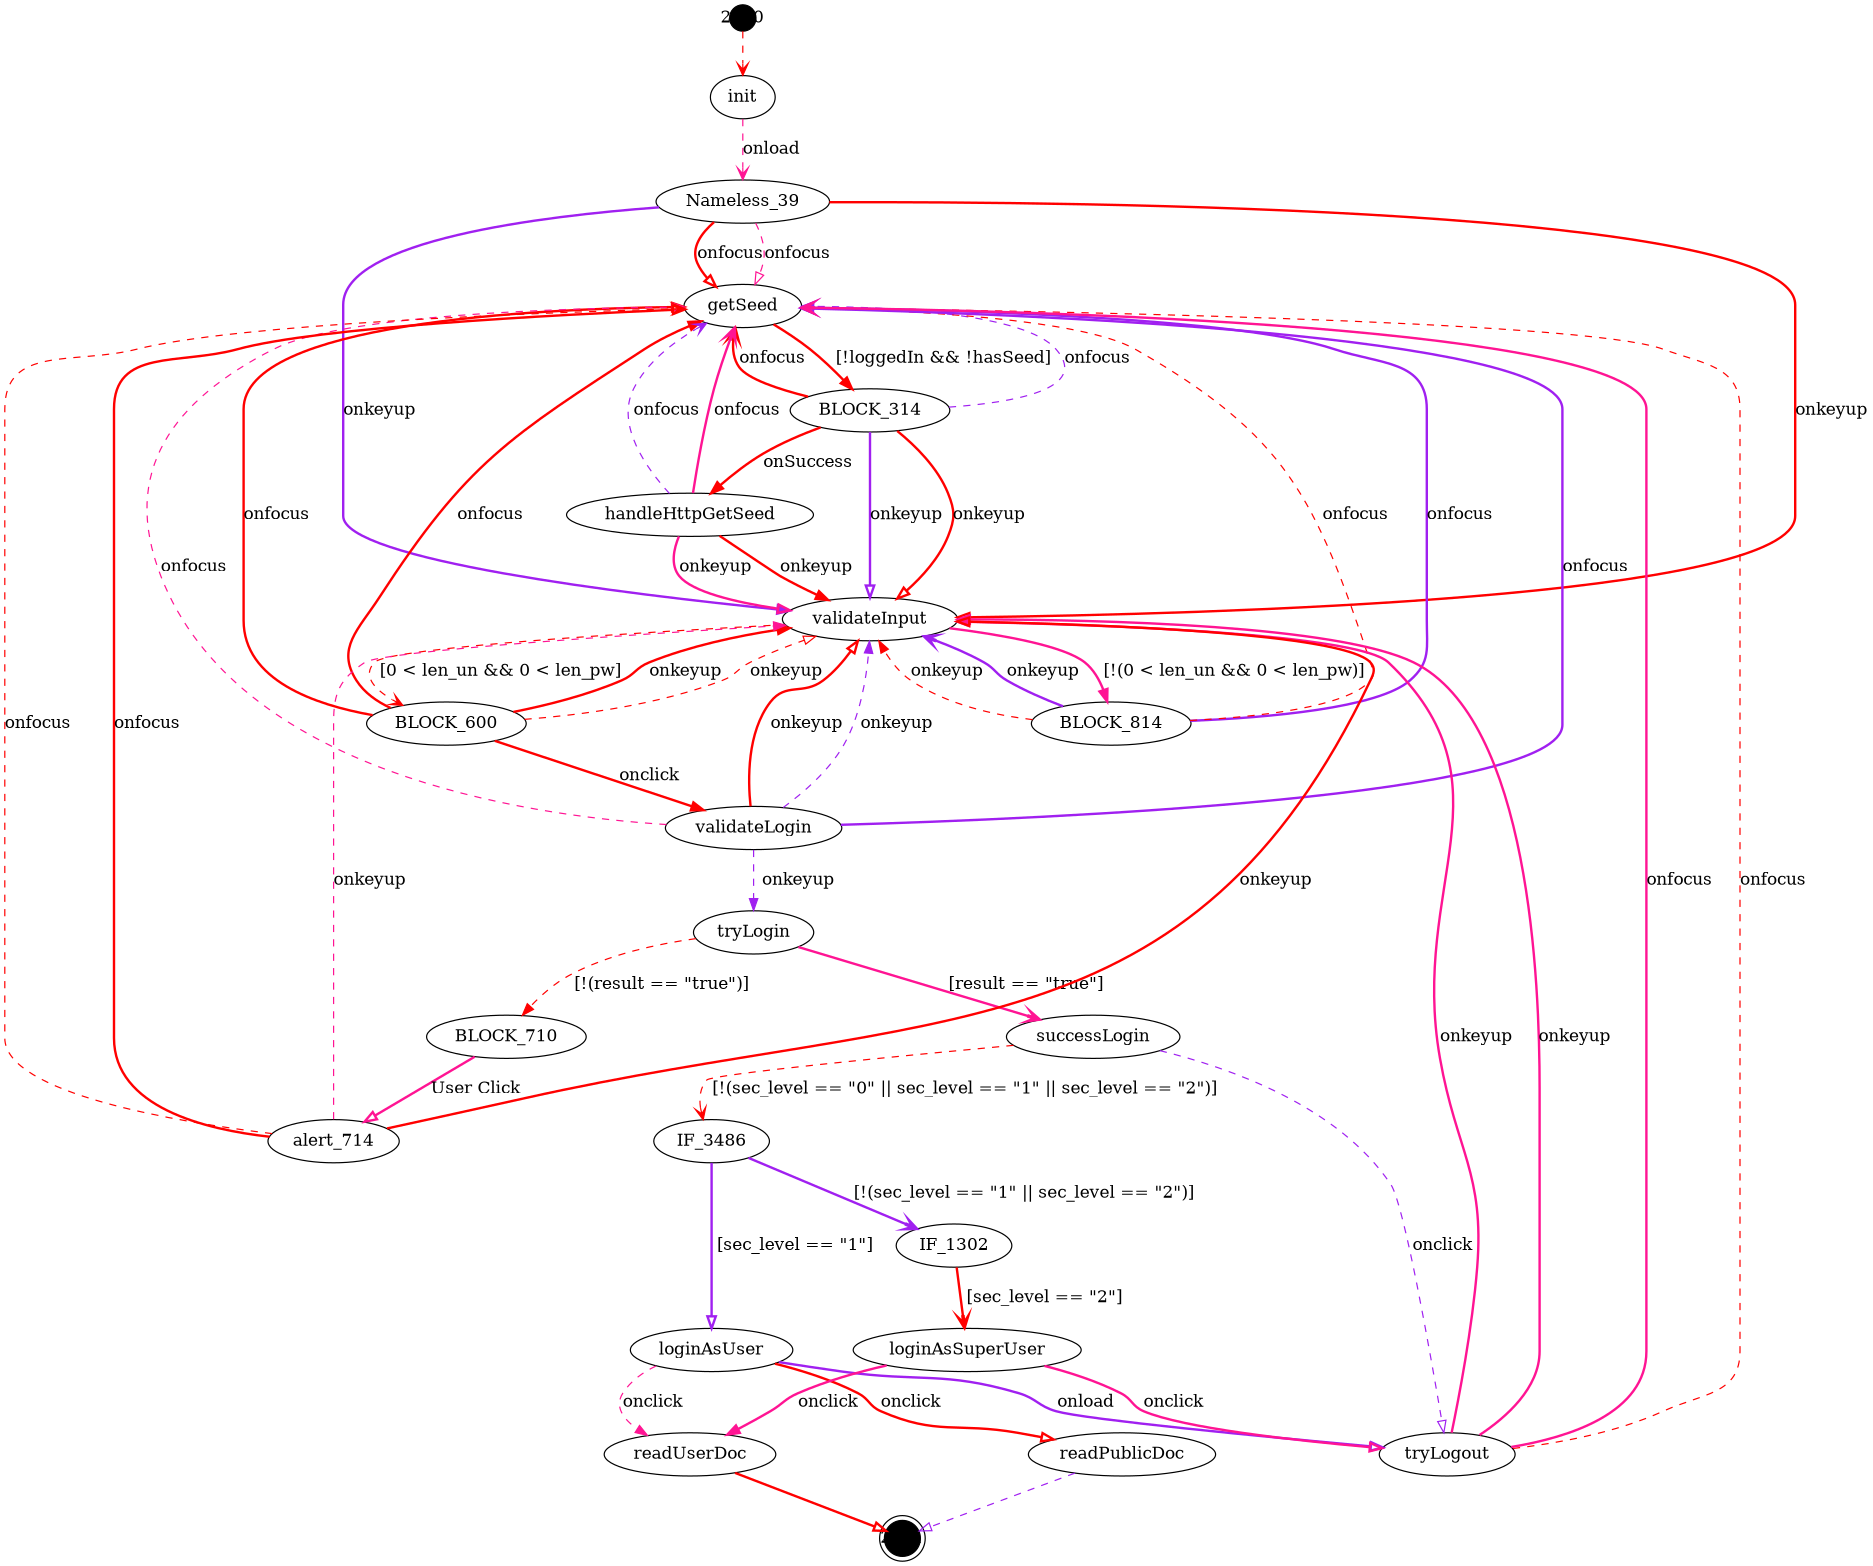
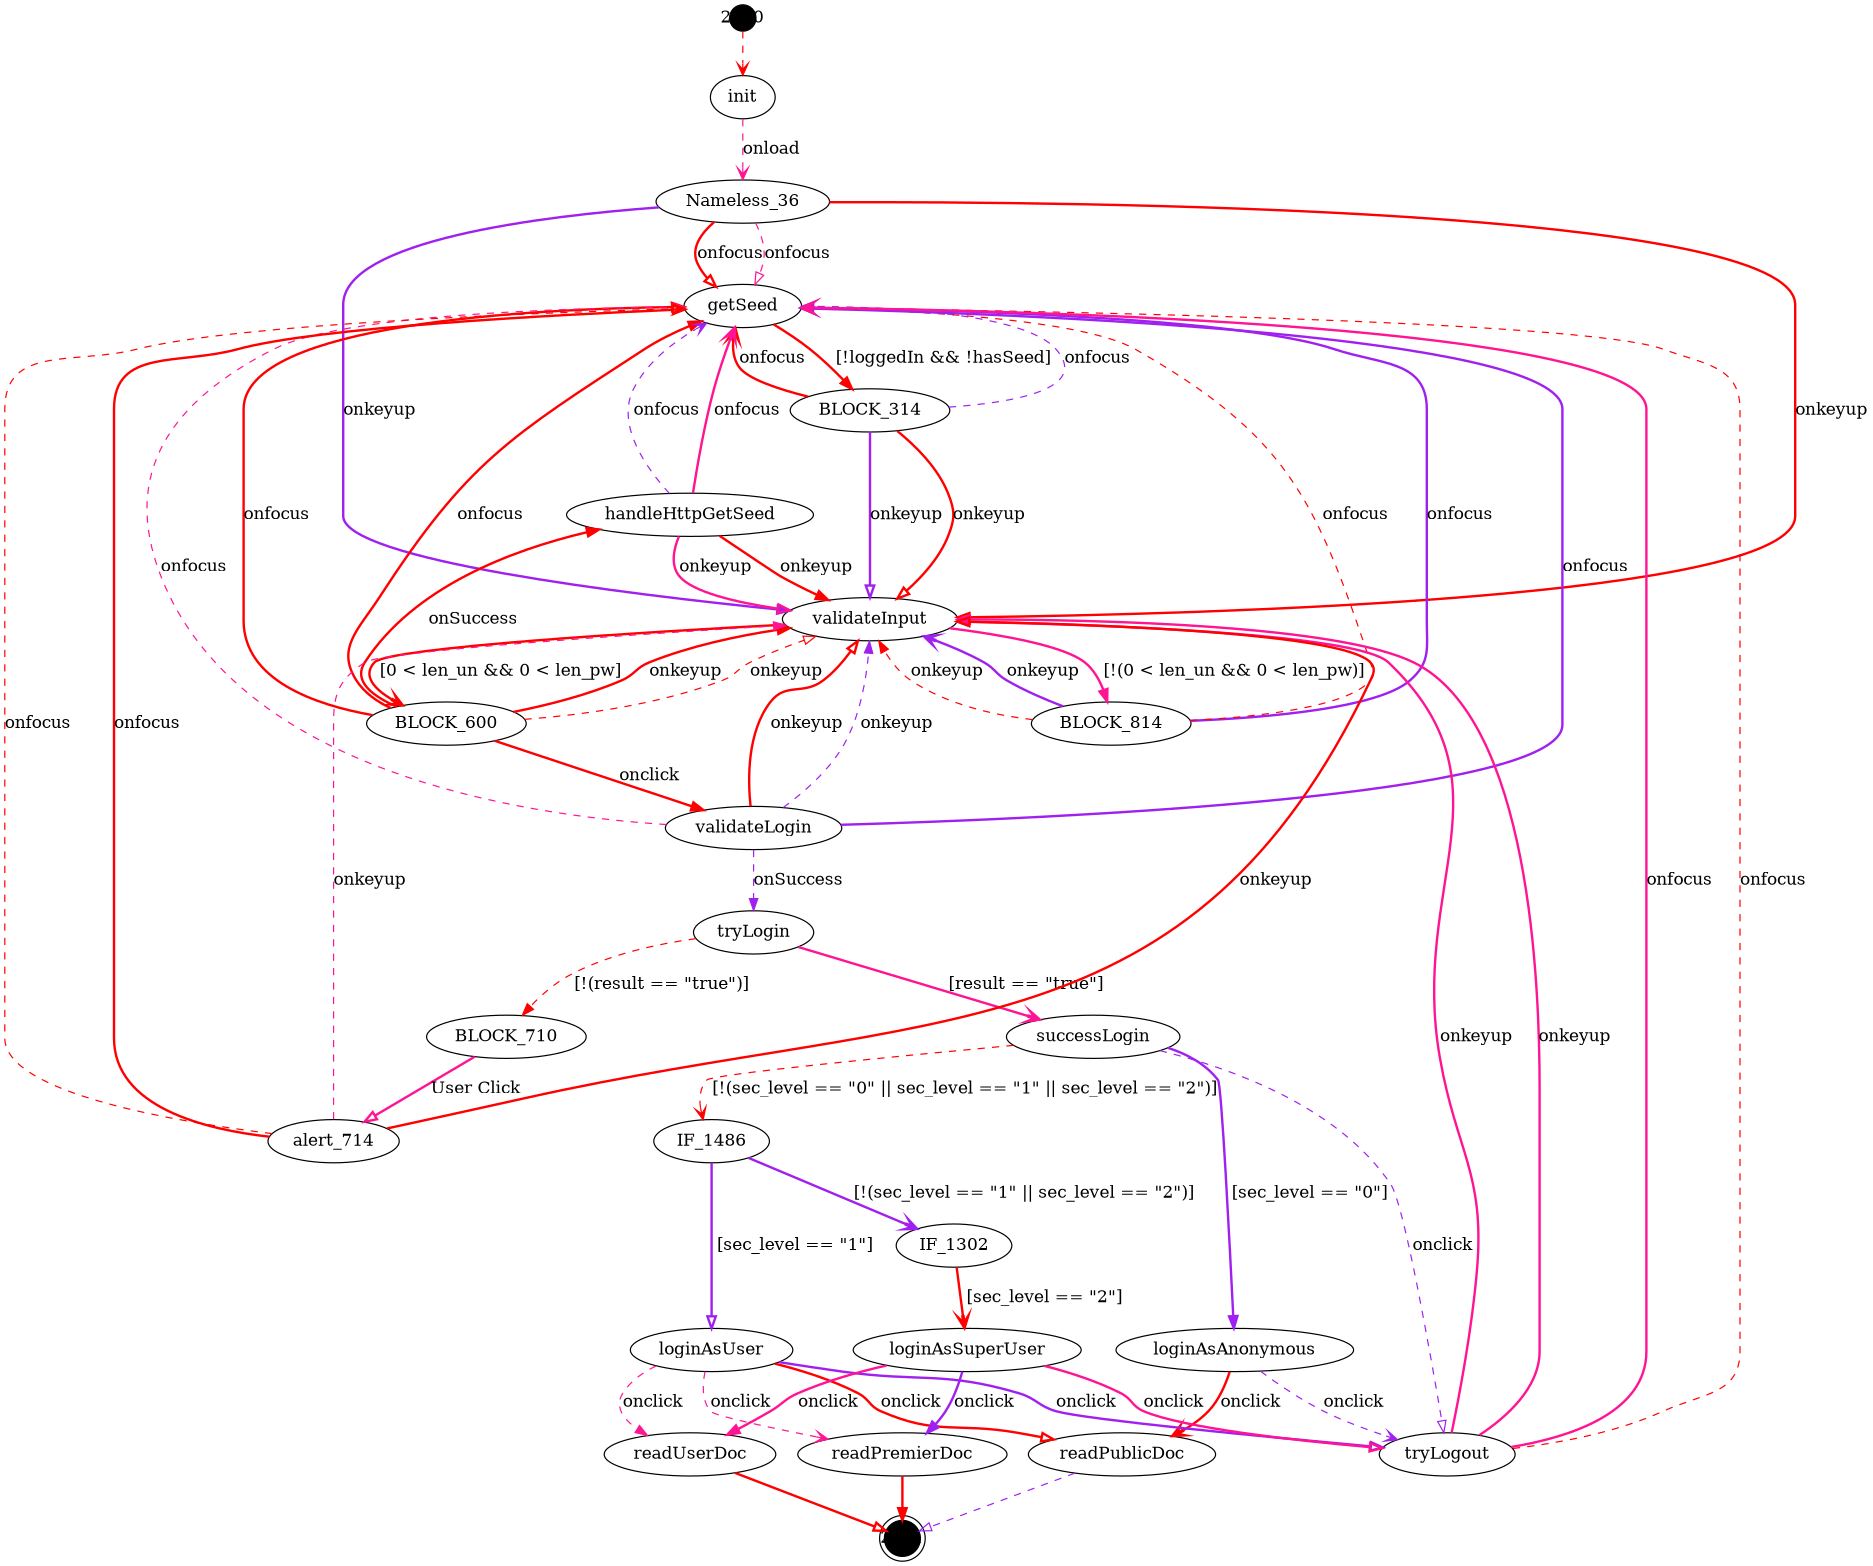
(743, 202) -> (743, 202)
(767, 451) -> (437, 593)
(555, 639) -> (555, 639)
(799, 880) -> (799, 880)
(712, 1141) -> (712, 1141)
none -> (1235, 1350)
(1086, 1402) -> (1086, 1402)
none -> (902, 1454)
